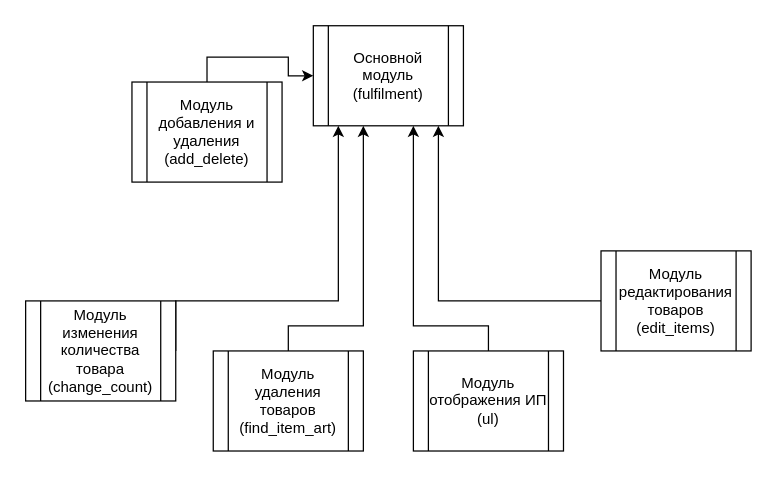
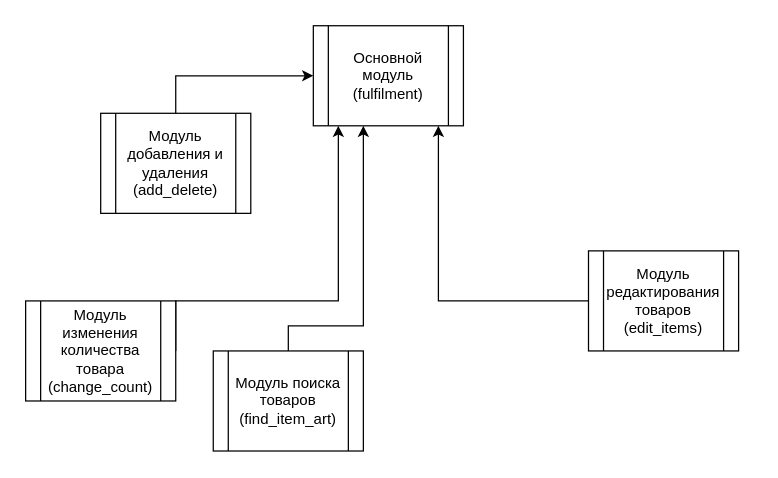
(207, 132) -> (176, 163)
(413, 280) -> none
(676, 301) -> (663, 301)
(288, 401) -> (288, 401)
(488, 401) -> none
